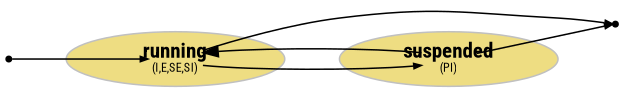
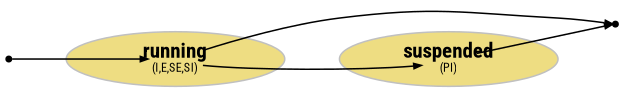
(320, 49) -> none
